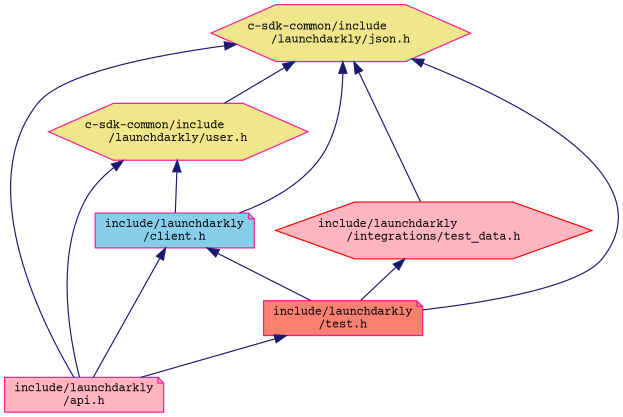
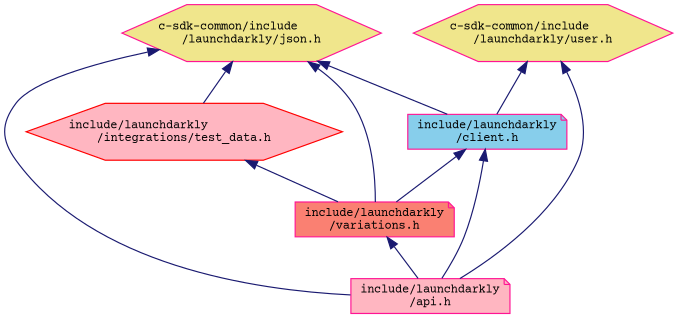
(255, 85) -> none
(343, 318) -> (375, 219)
